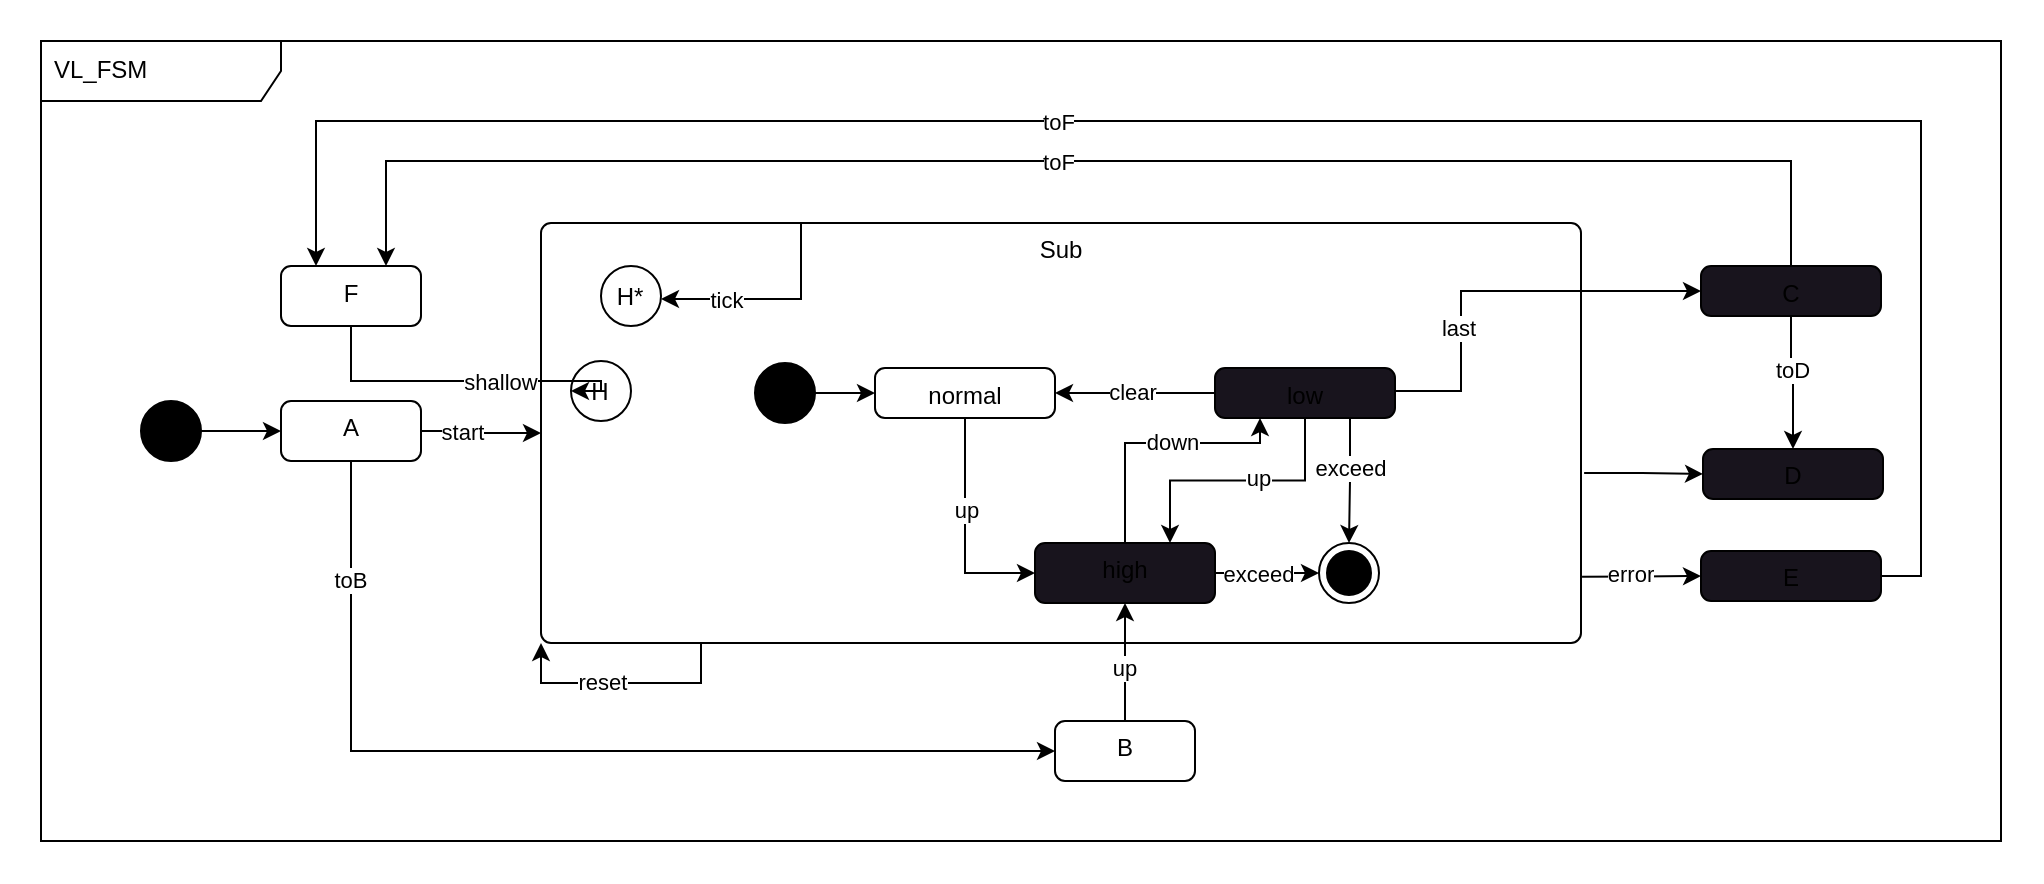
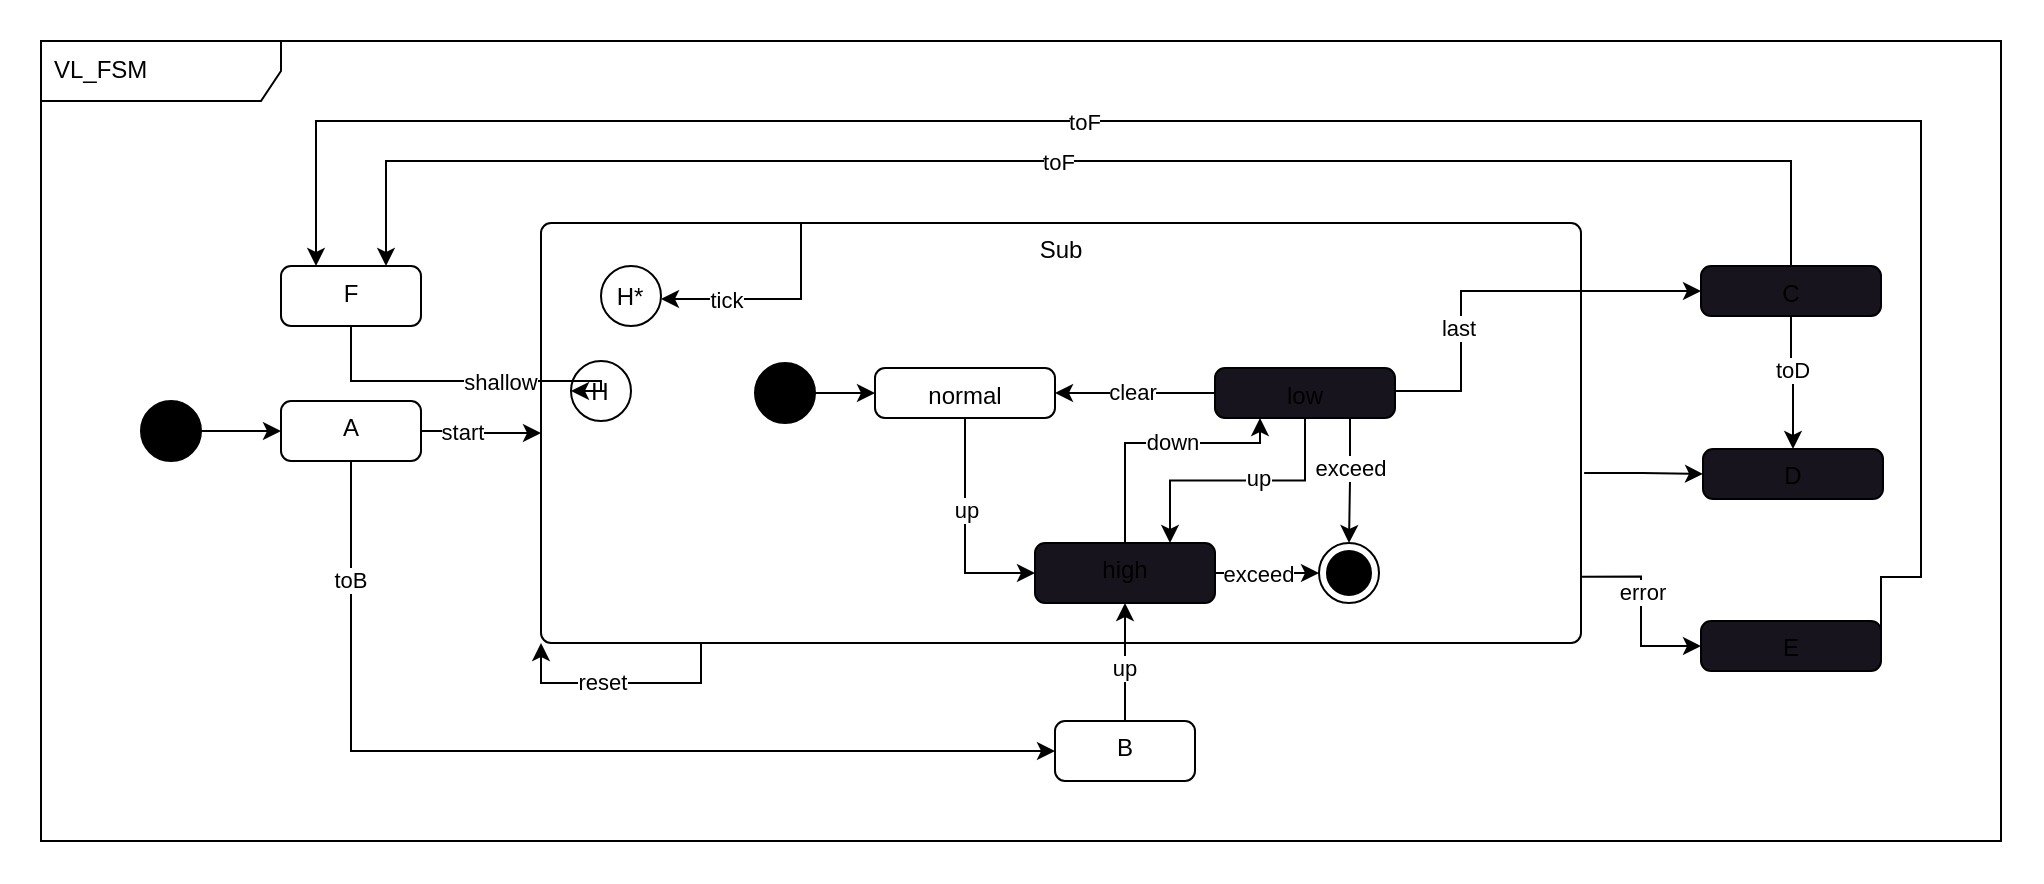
(1791, 576) -> (1791, 646)
